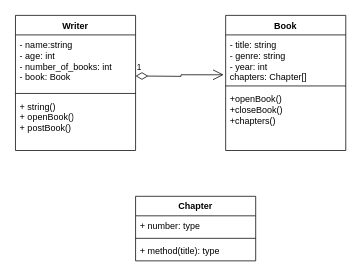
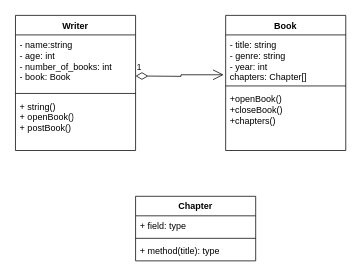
(172, 226) -> (167, 226)
